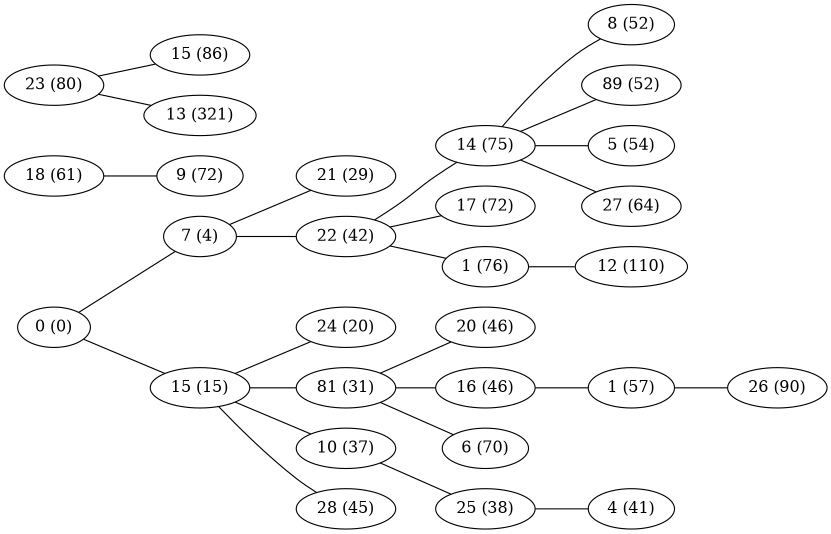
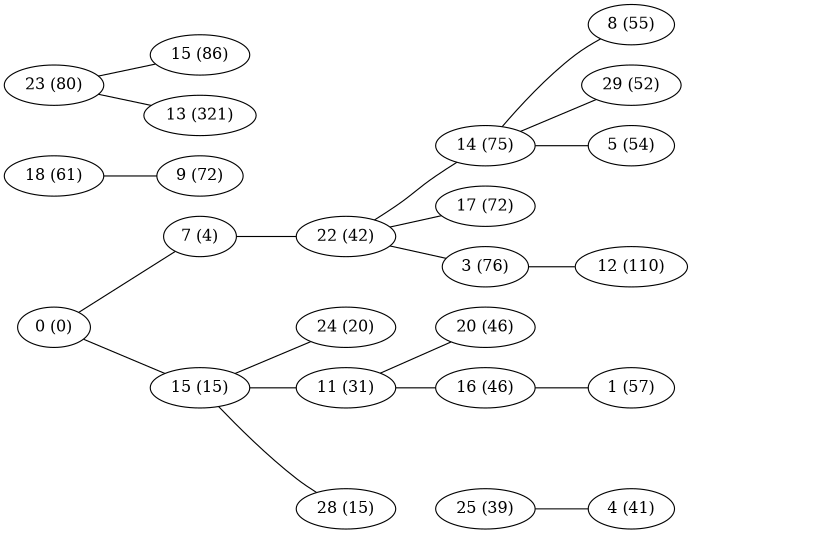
(631, 25) -> (631, 25)
(631, 85) -> (631, 85)
(346, 176) -> none
(631, 206) -> none
(485, 267) -> (485, 267)
(346, 388) -> (346, 388)
(777, 388) -> none
(346, 448) -> none
(485, 448) -> none
(346, 509) -> (346, 509)
(485, 509) -> (485, 509)
